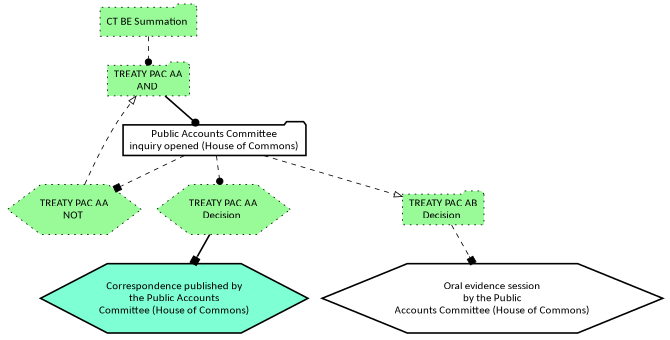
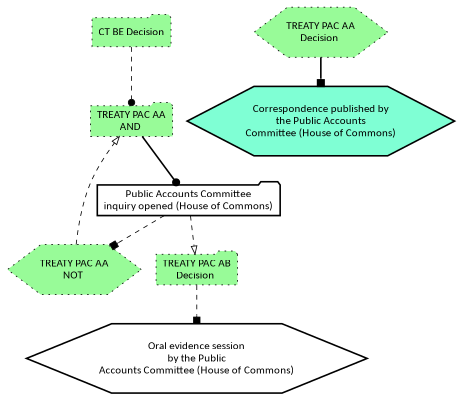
(148, 22) -> (132, 32)
(218, 167) -> none
